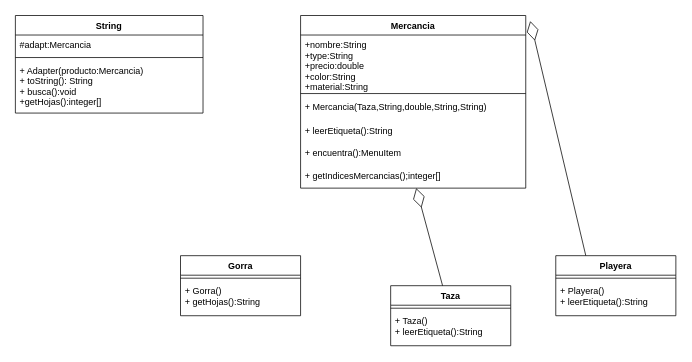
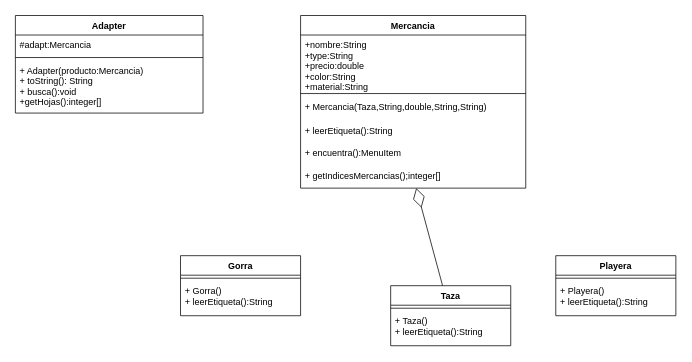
(109, 26) -> (109, 26)
(560, 148) -> none
(206, 291) -> (206, 291)
